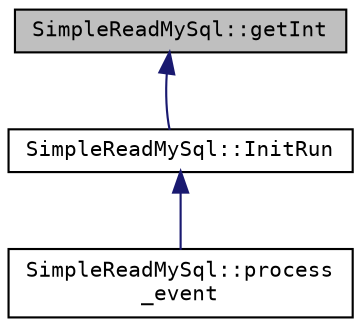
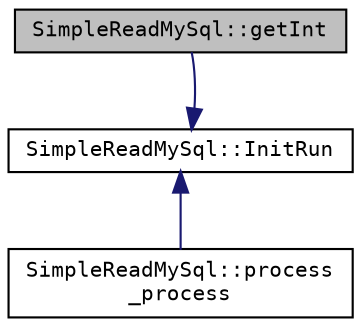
(166, 102) -> (195, 80)
(181, 283) -> (181, 283)
